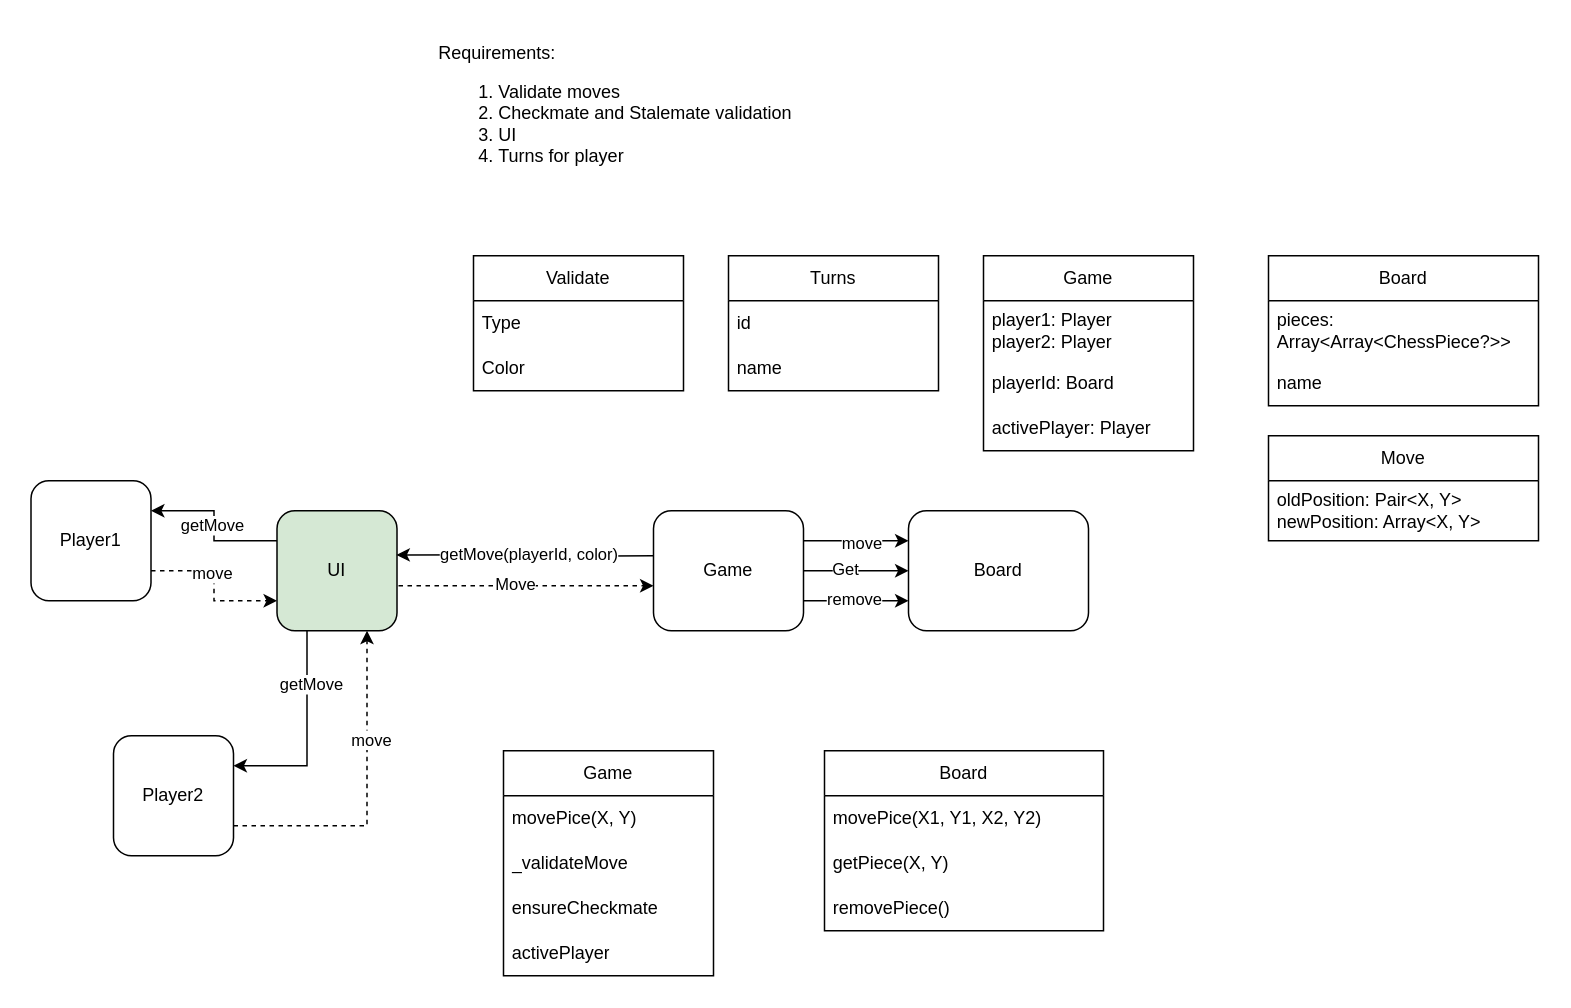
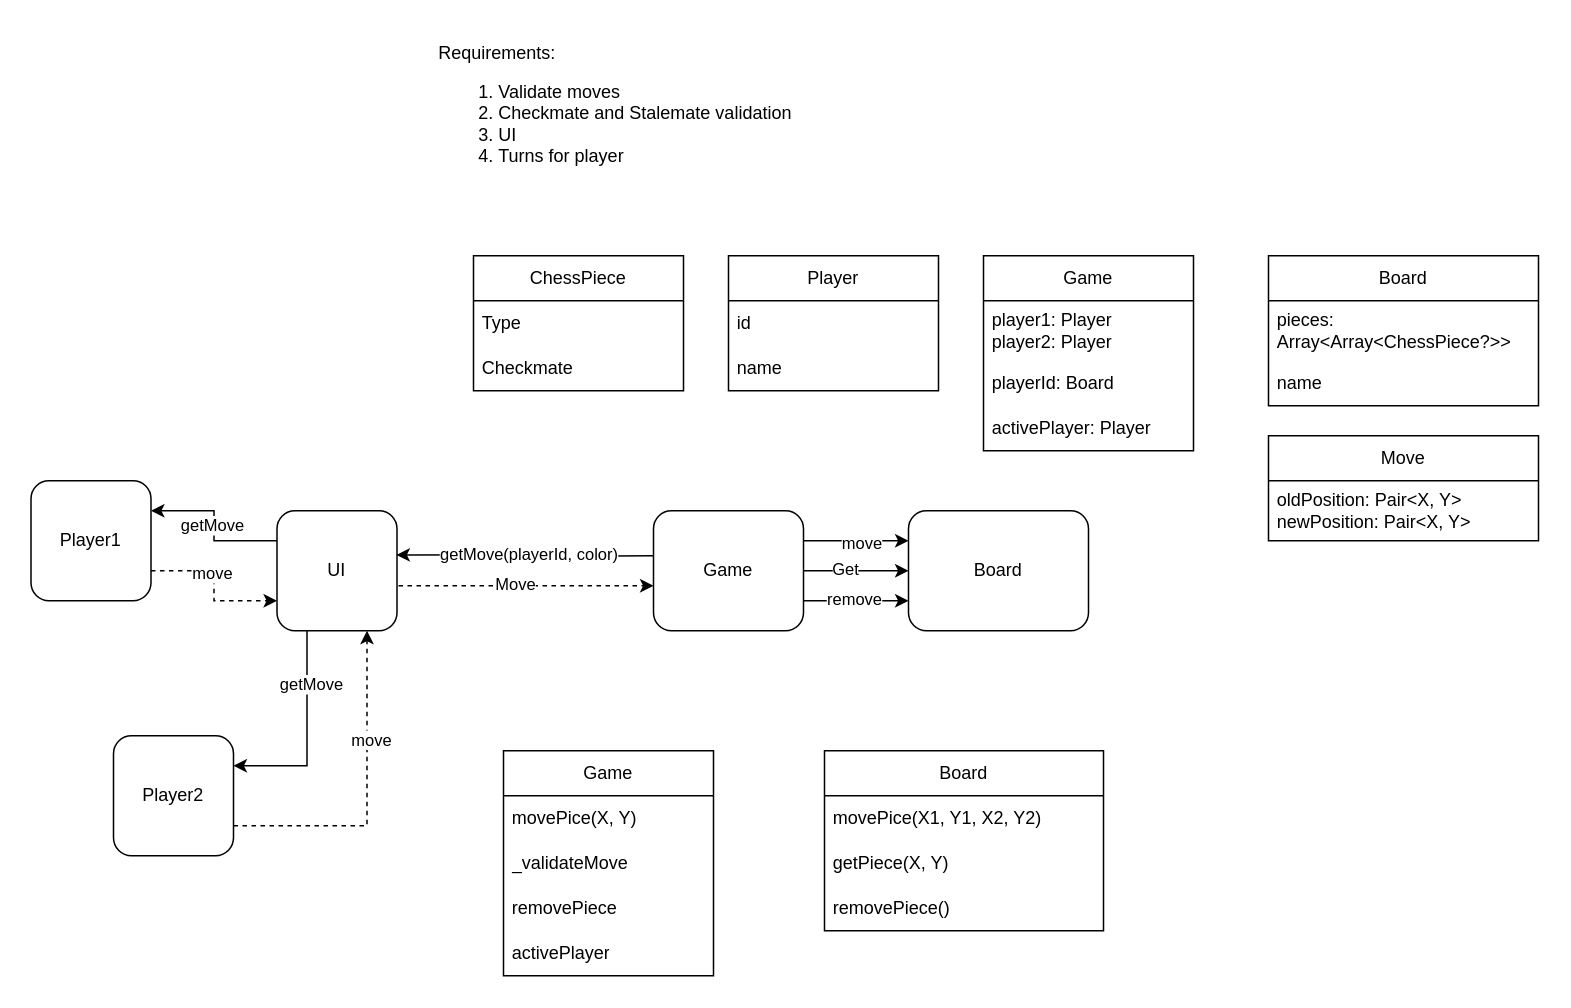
(578, 278) -> (578, 278)
(833, 278) -> (833, 278)
(505, 368) -> (528, 368)
(1384, 511) -> (1377, 511)
(337, 571) -> (337, 571)
(588, 908) -> (565, 908)
